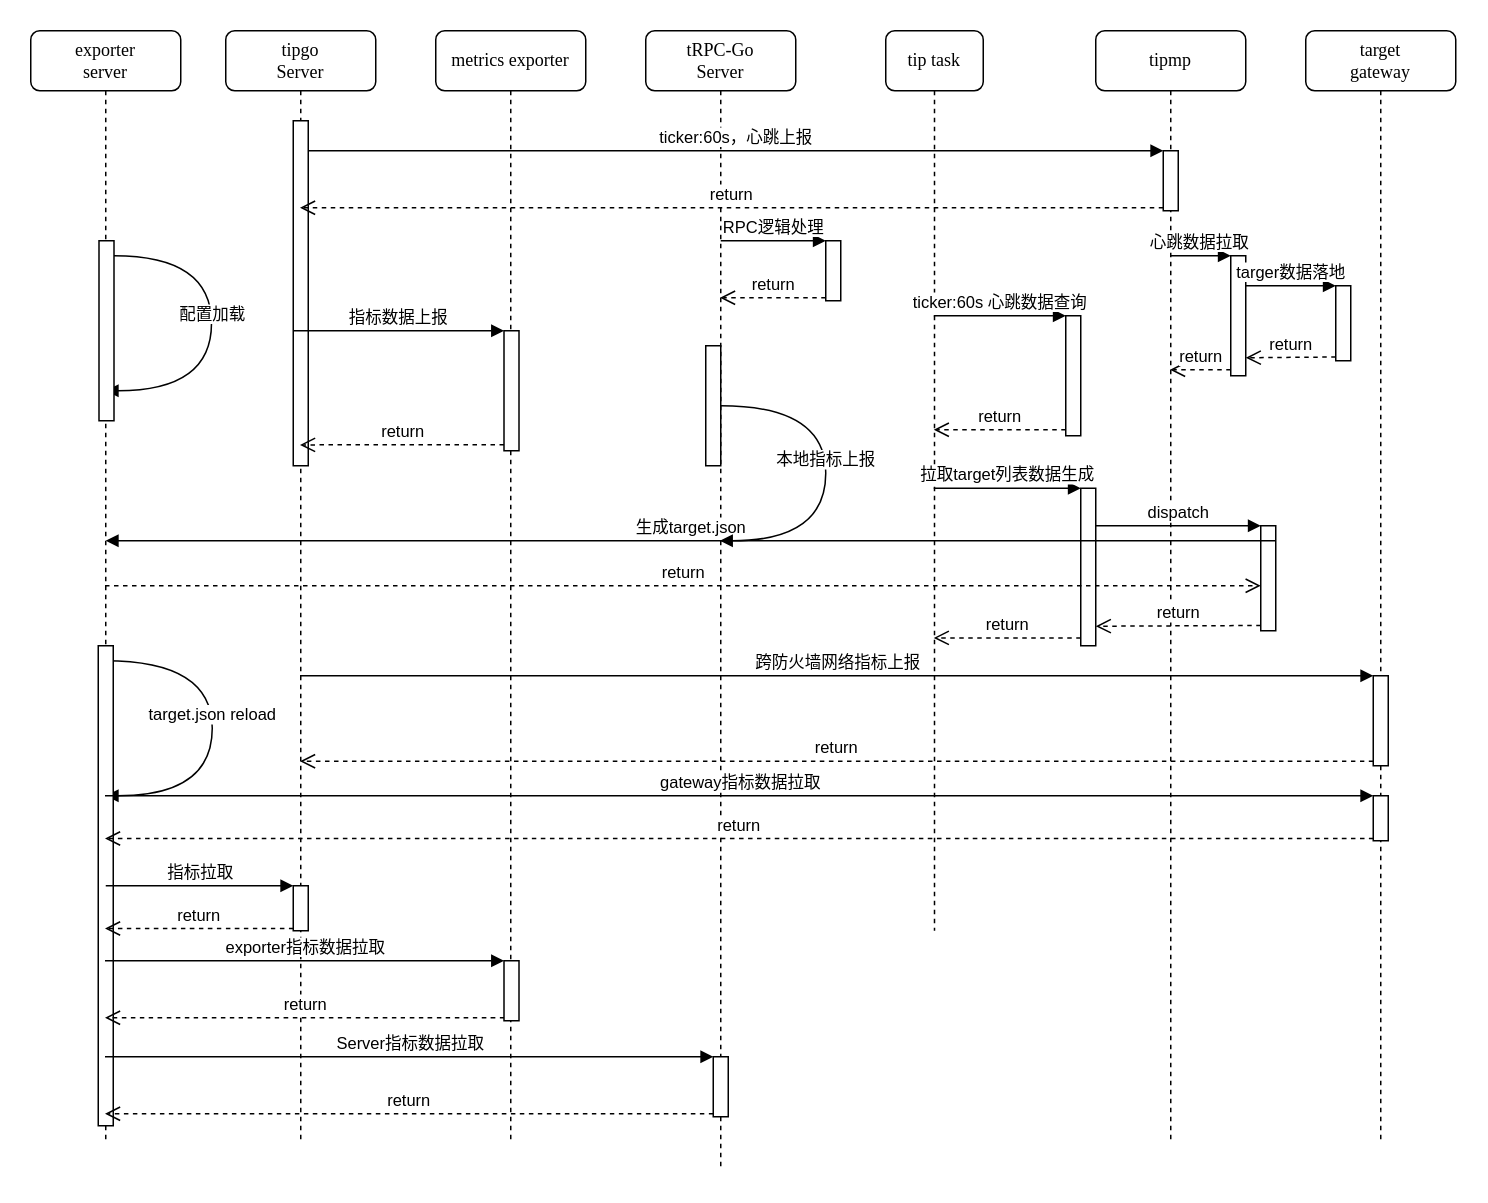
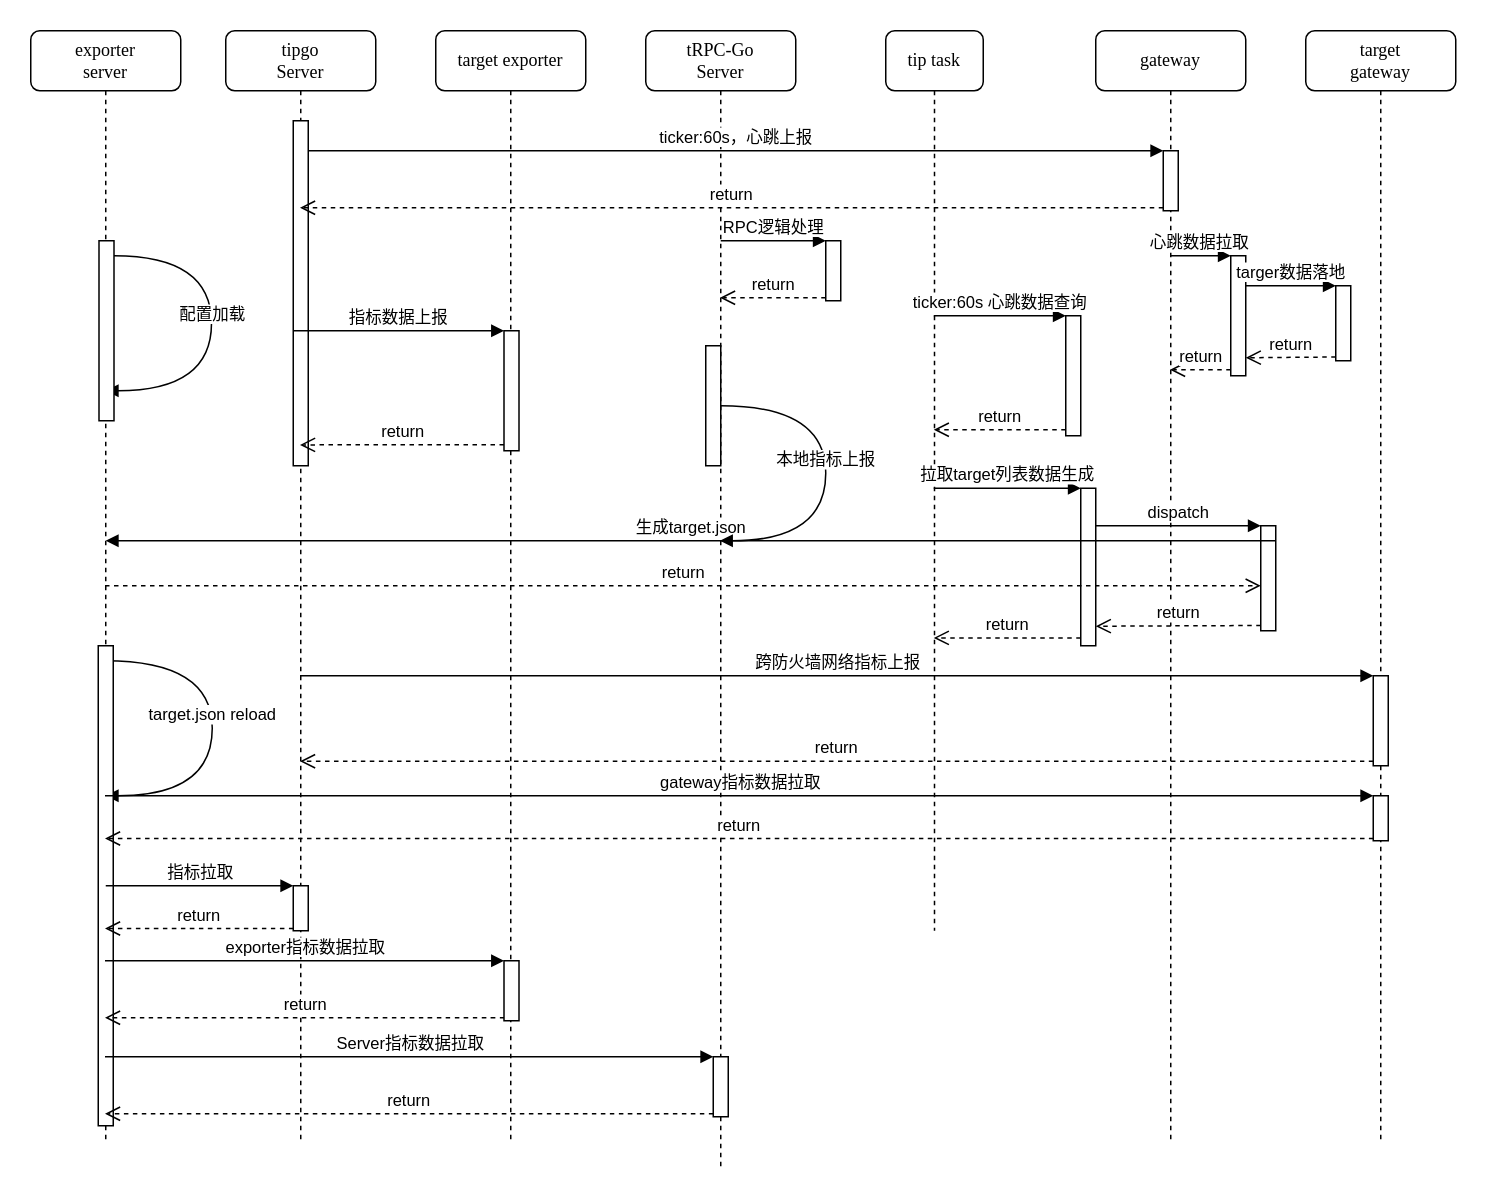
(511, 61) -> (511, 61)
(1171, 61) -> (1171, 61)
